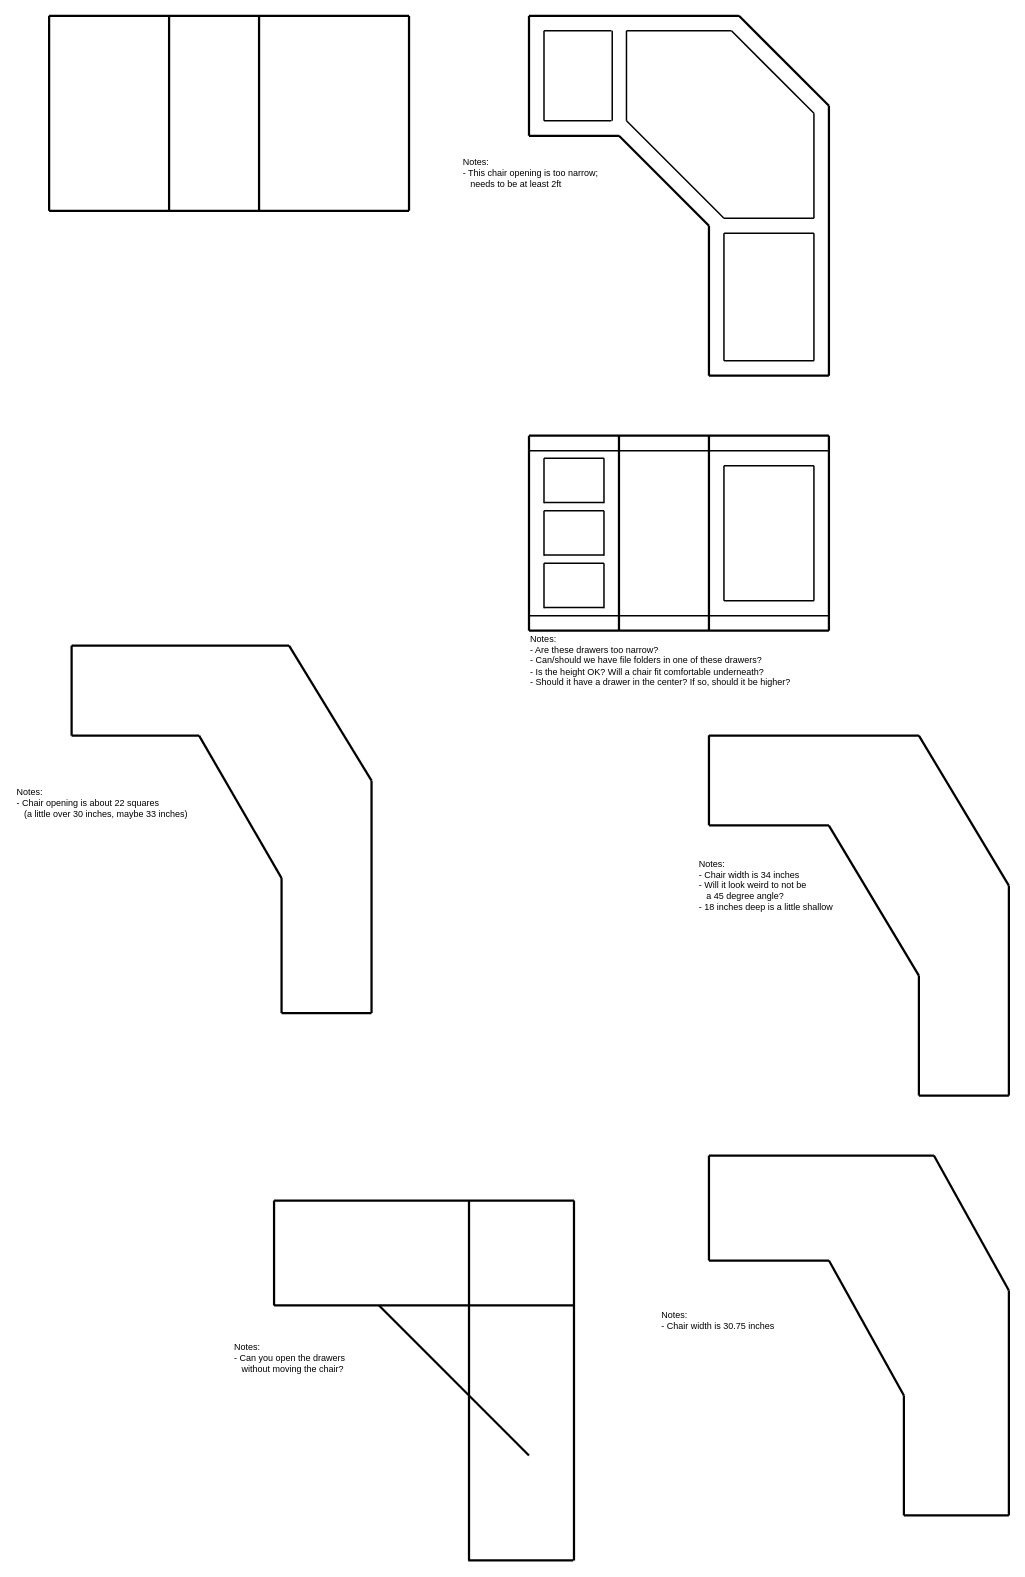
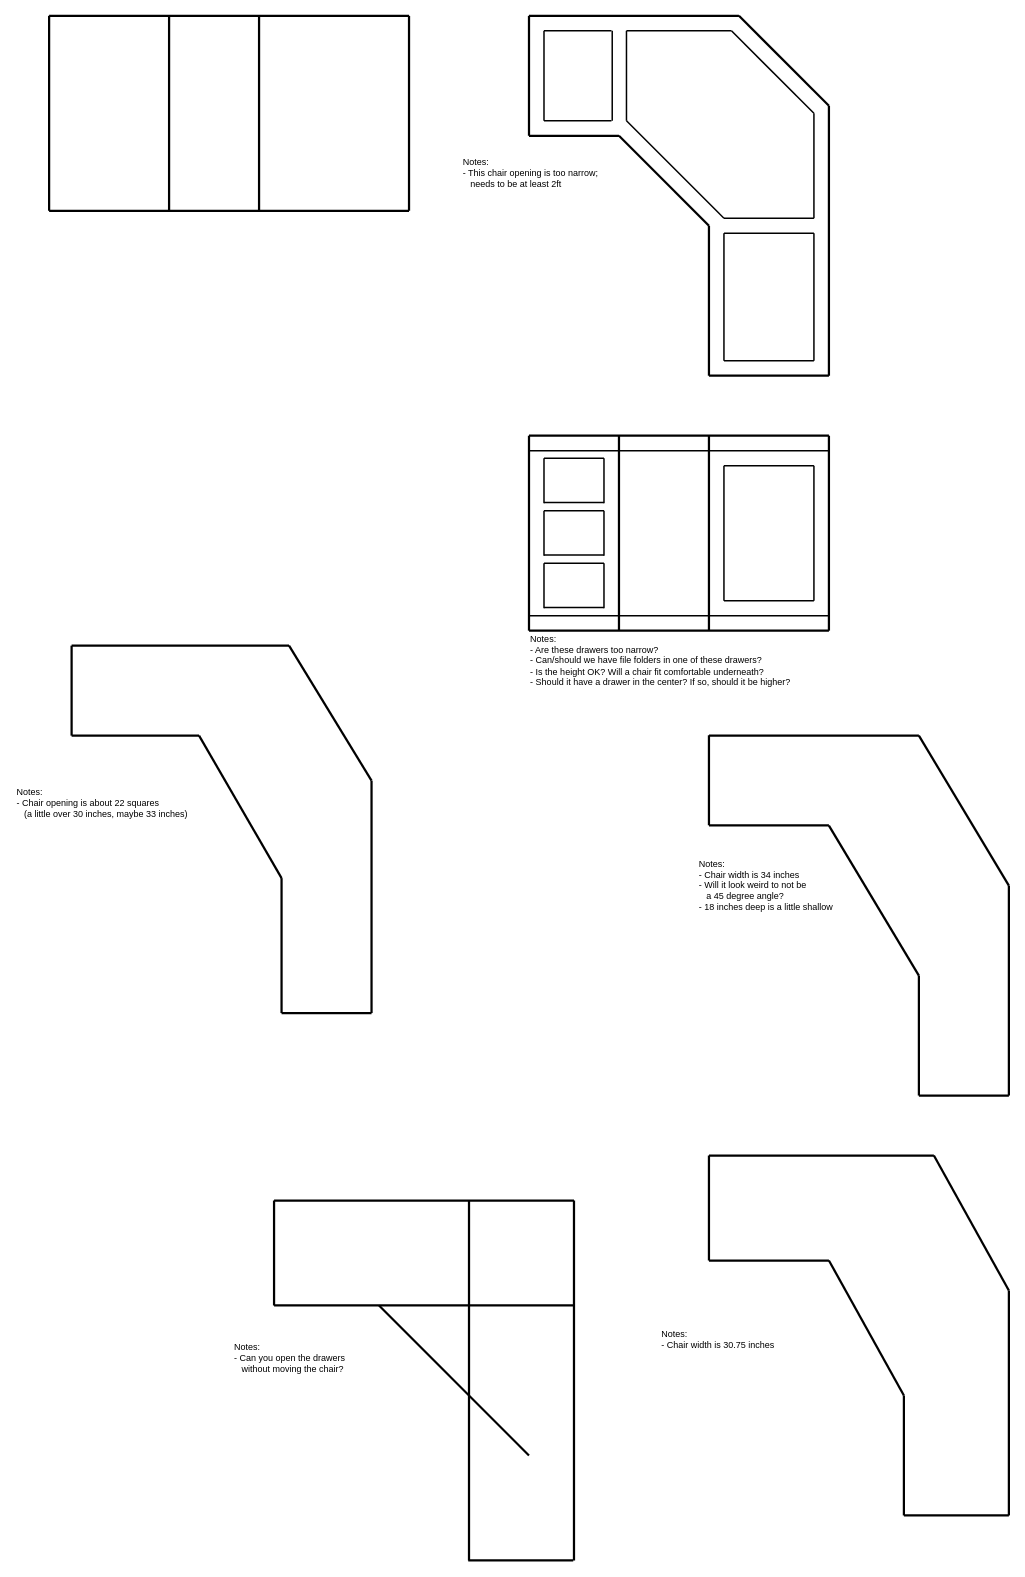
(724, 1320) -> (724, 1339)
